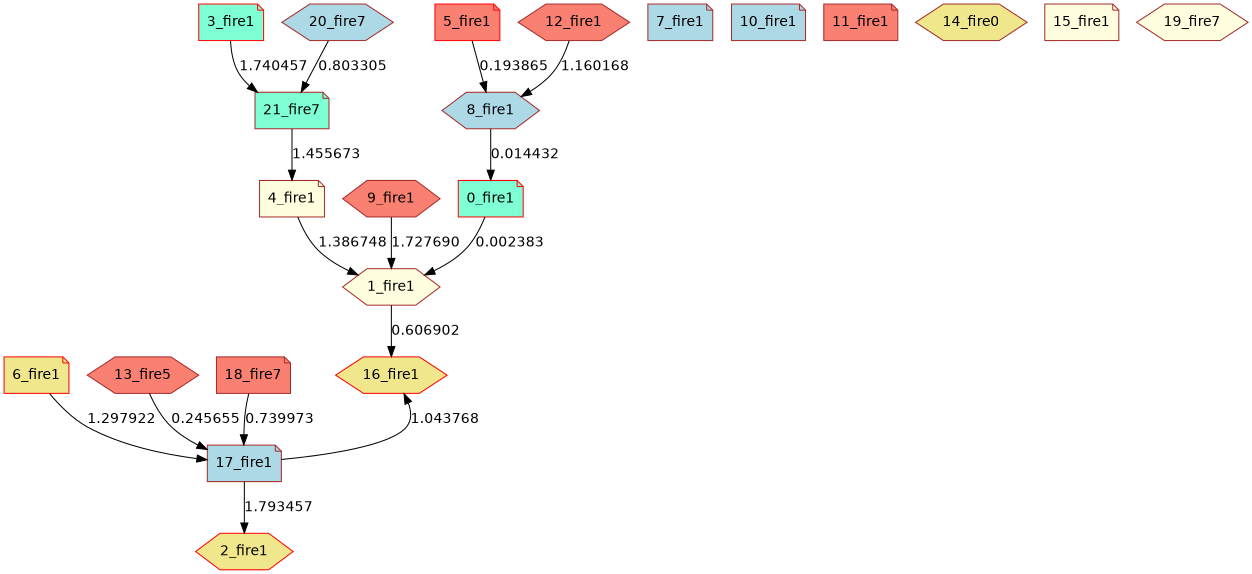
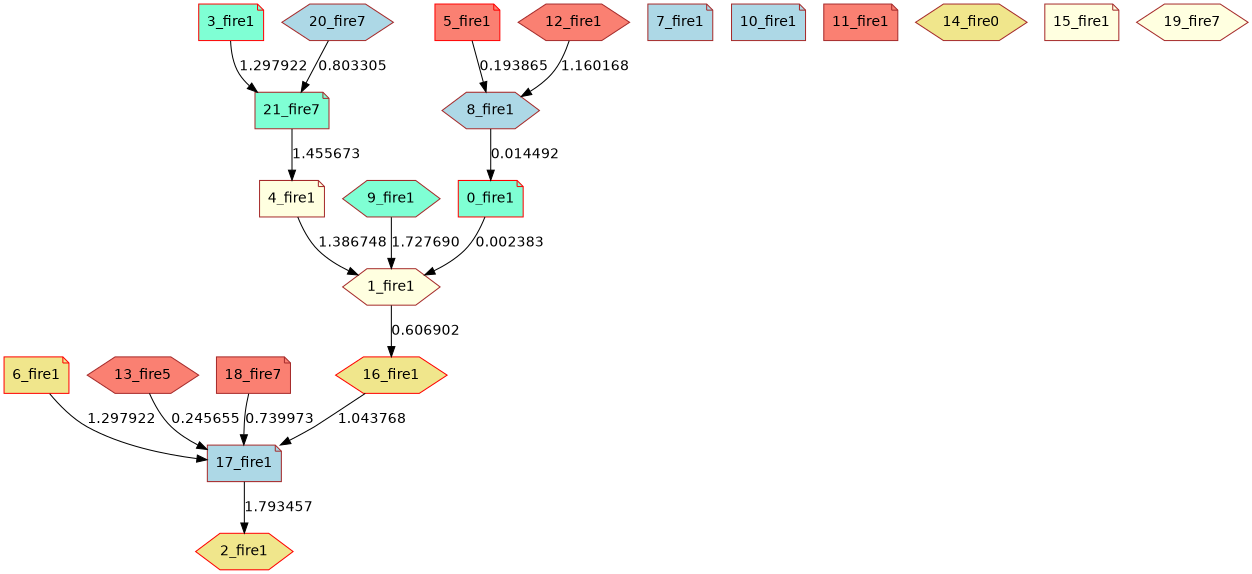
(274, 66) -> (274, 66)
(525, 155) -> (525, 155)
(391, 199) -> (391, 199)
(359, 448) -> (328, 418)
